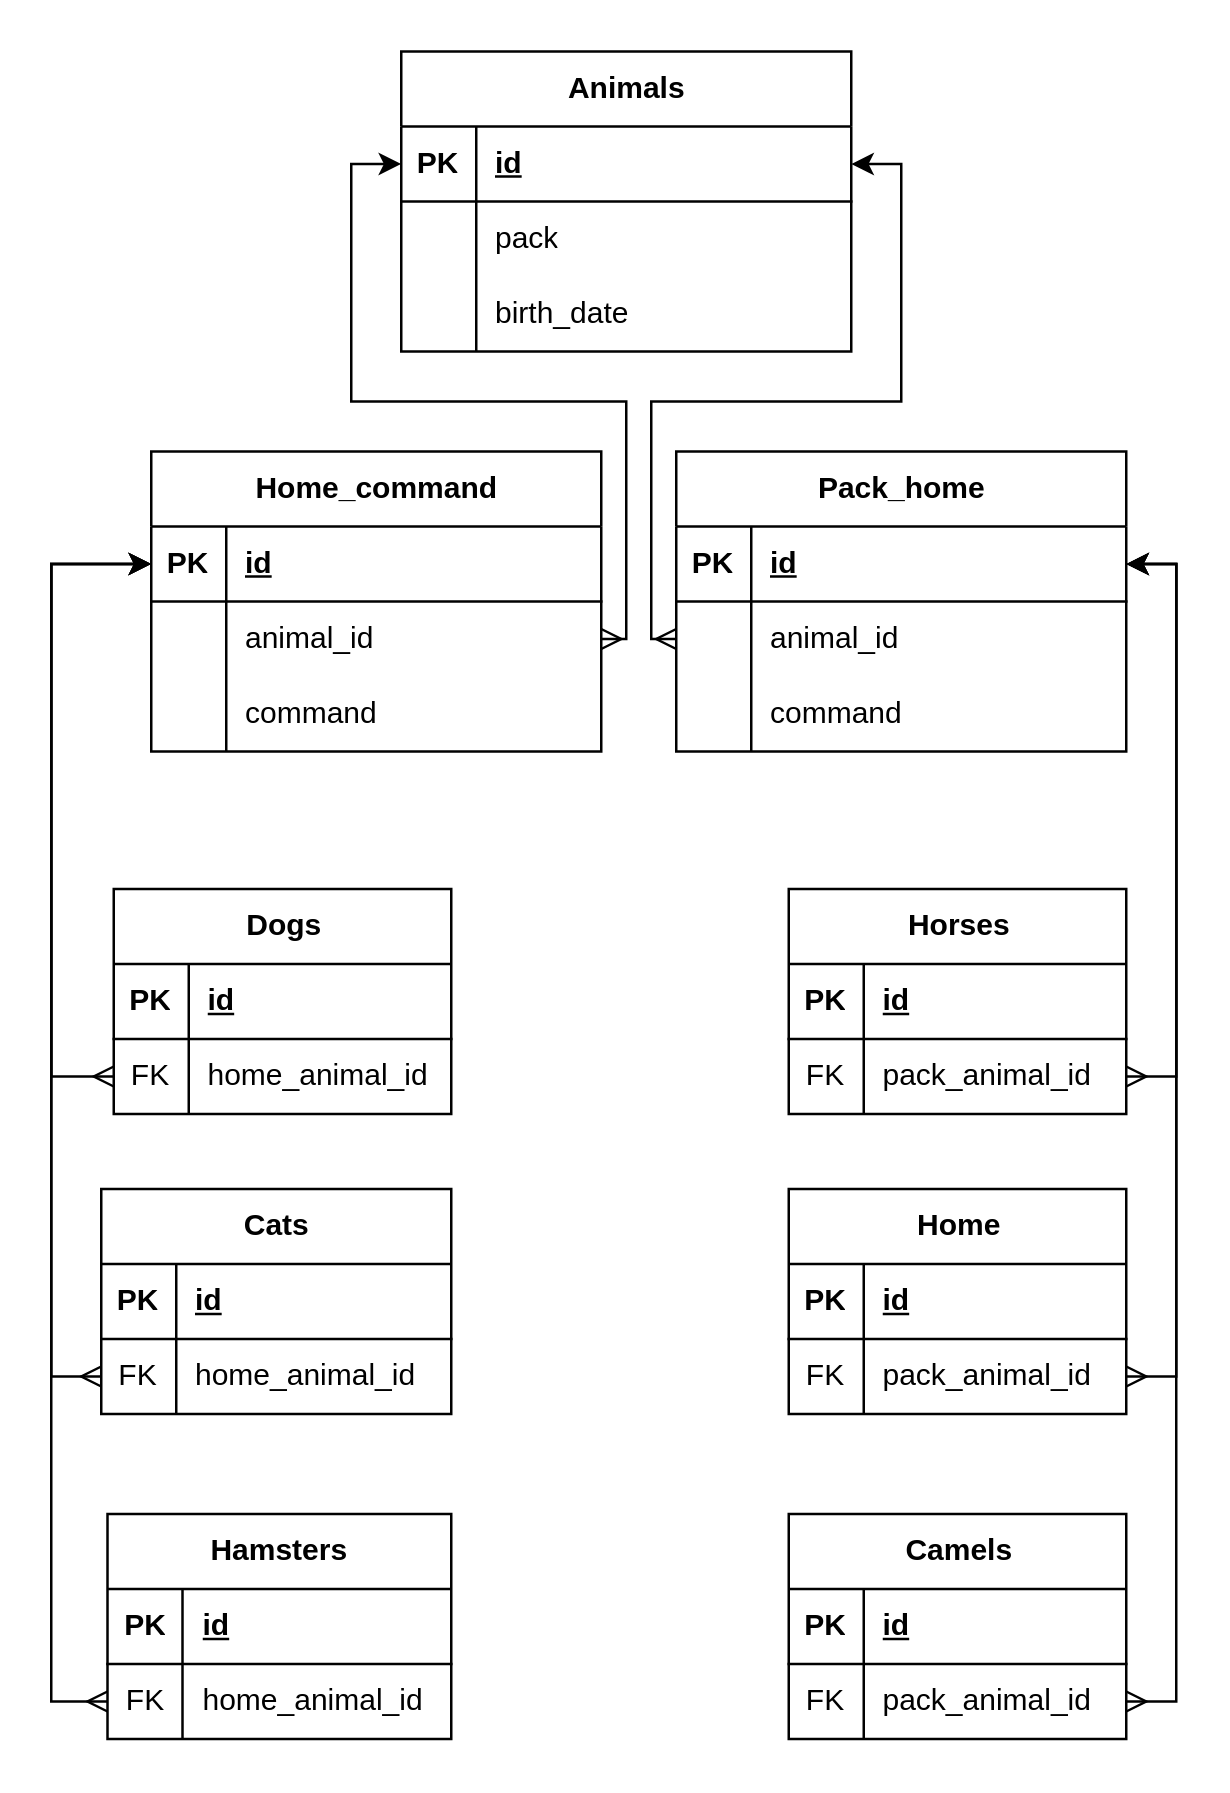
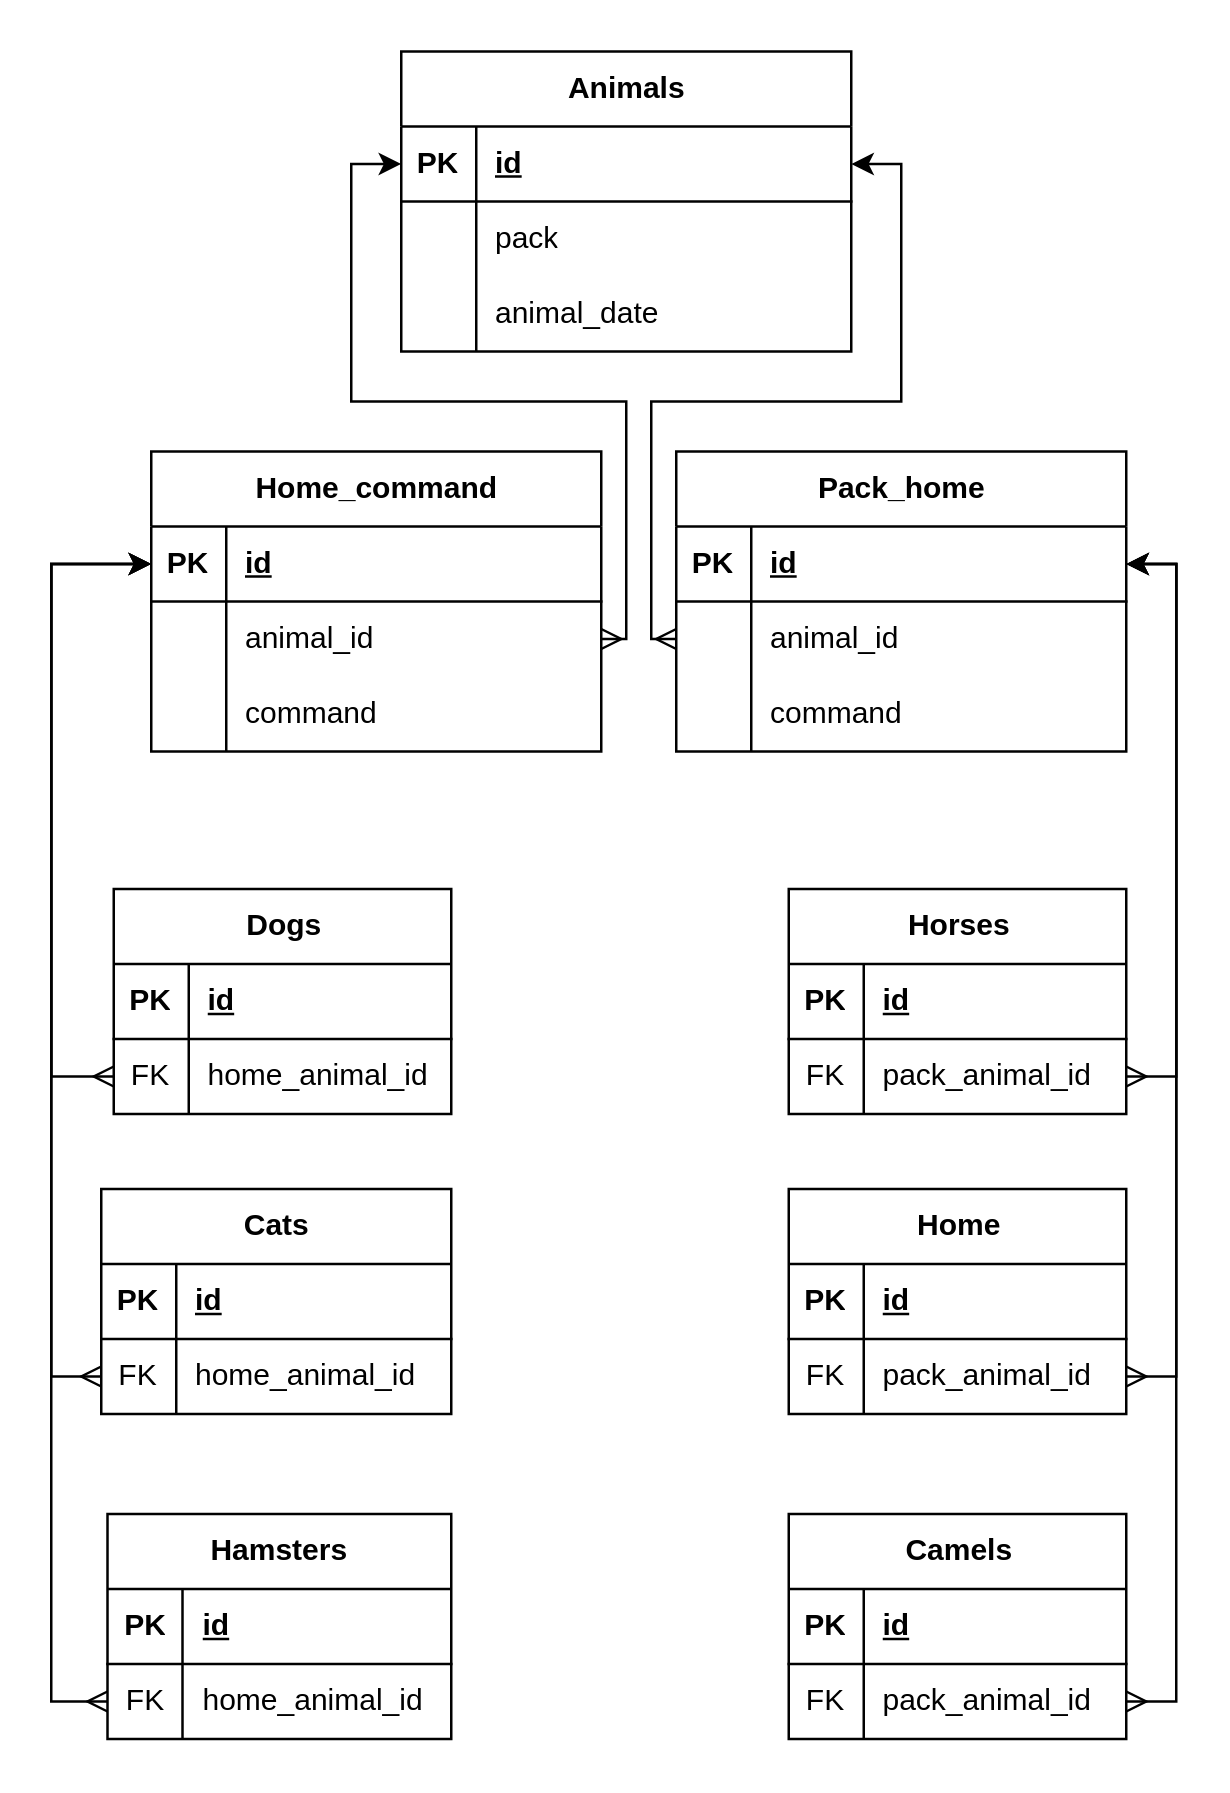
(576, 314) -> (581, 314)
